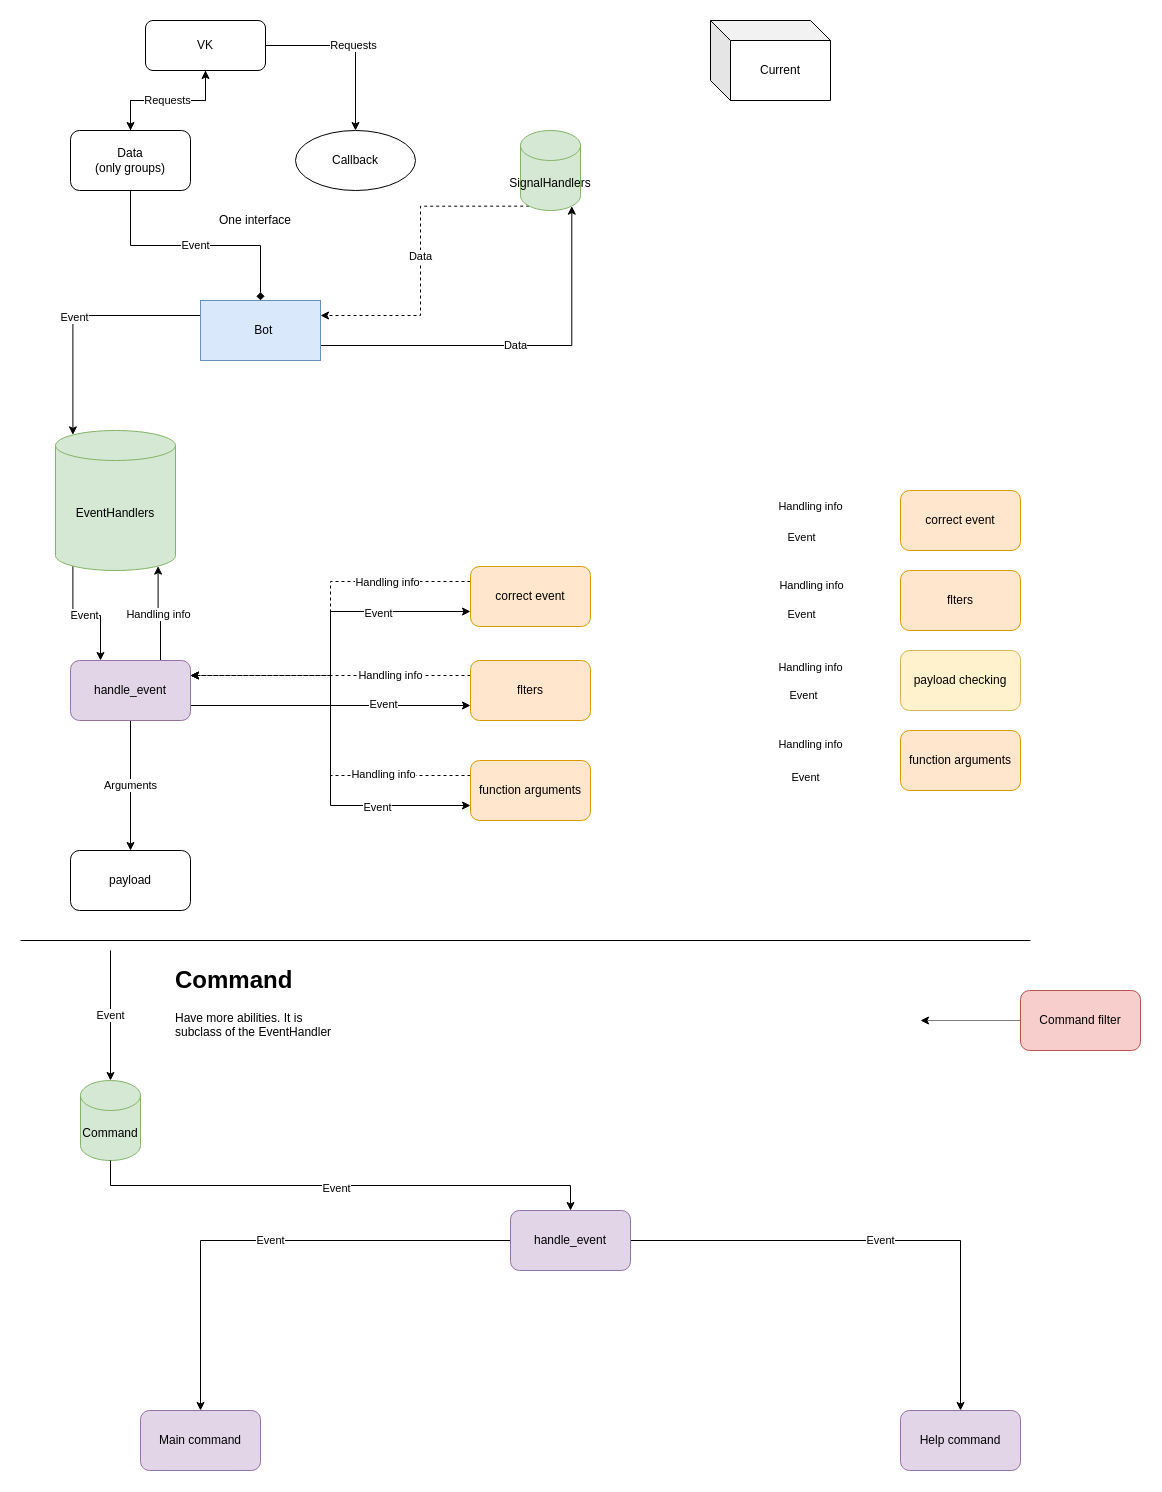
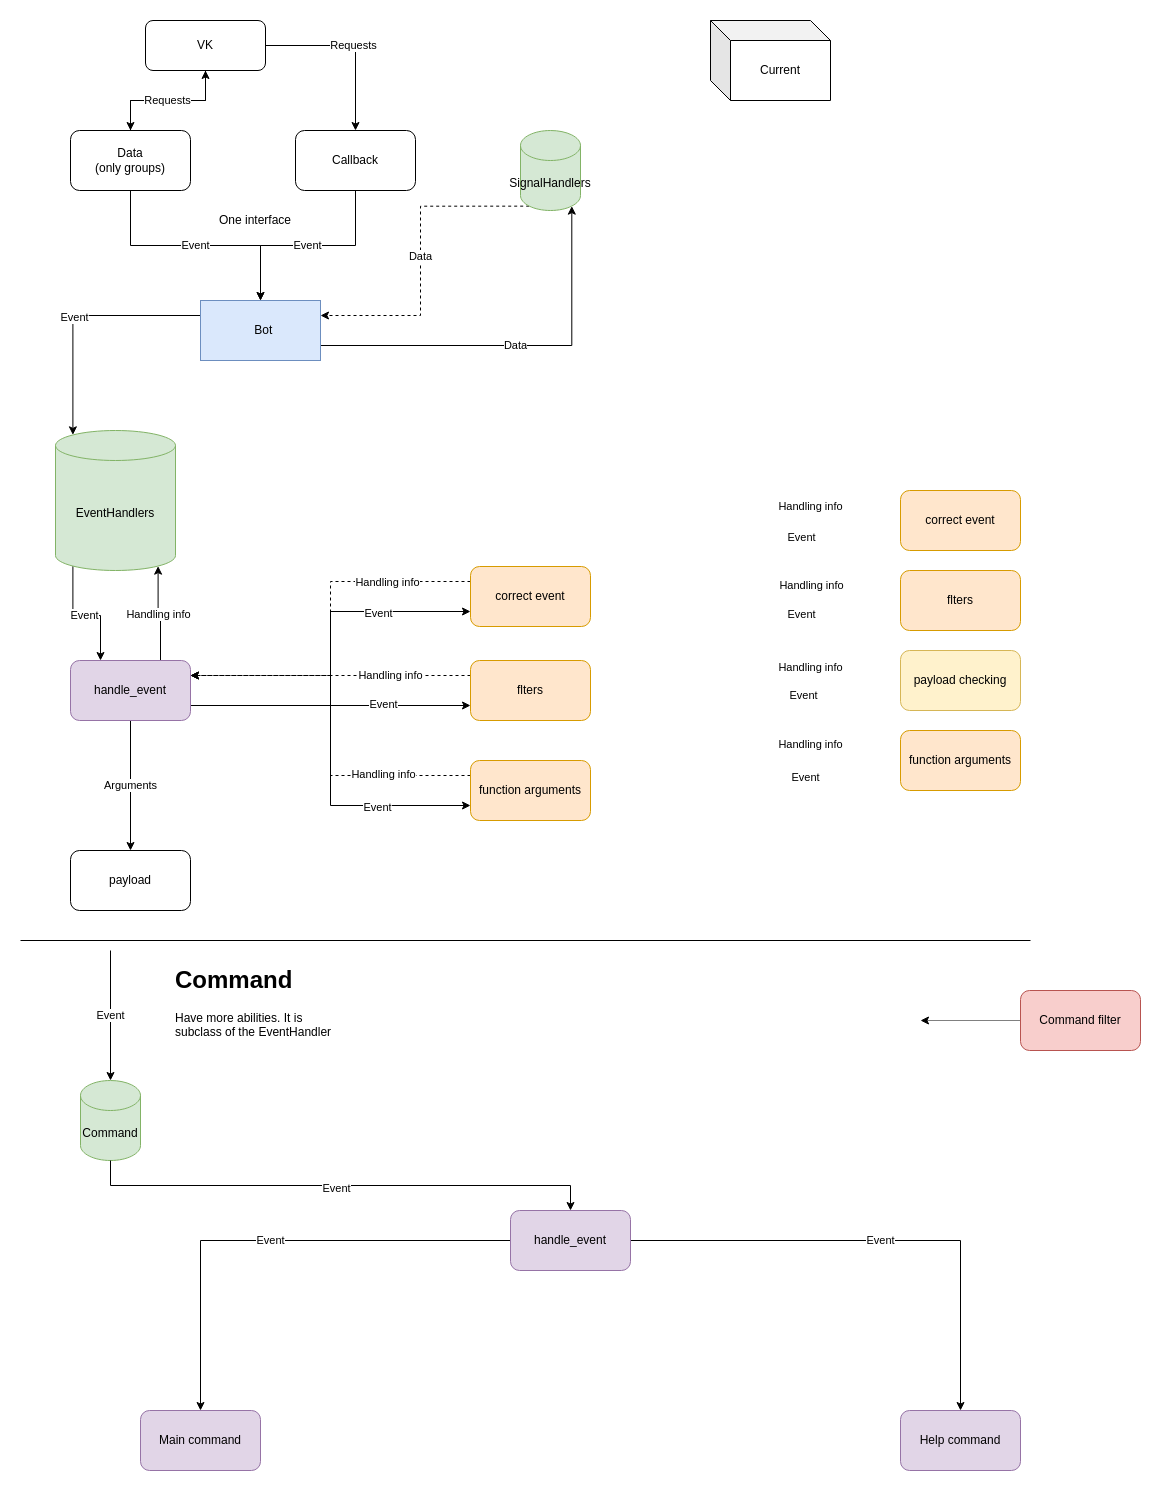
(356, 161) -> (356, 161)
(258, 246) -> (258, 246)
none -> (337, 246)
